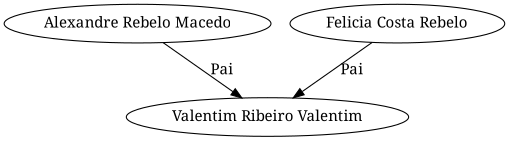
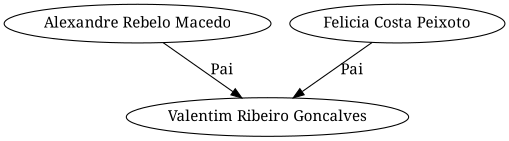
(397, 24) -> (397, 24)
(267, 117) -> (267, 117)
